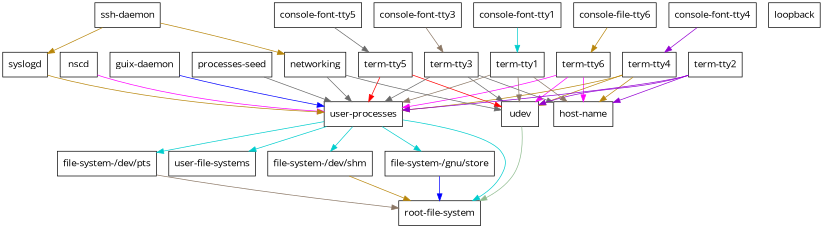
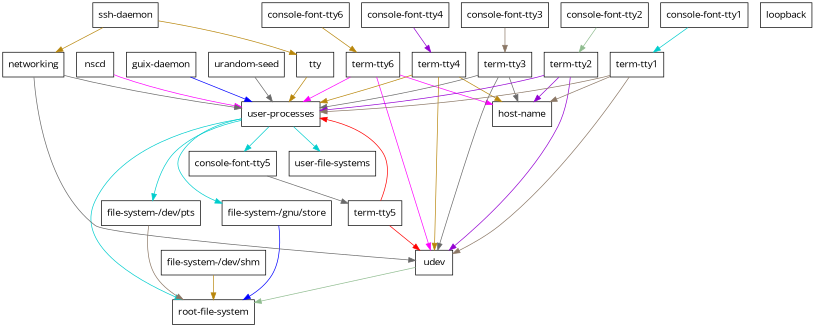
none -> (605, 15)
(615, 15) -> (306, 15)
(25, 65) -> (315, 65)
(232, 65) -> (246, 65)
(344, 136) -> (259, 136)
